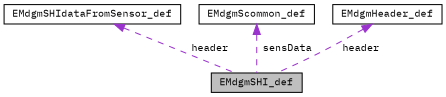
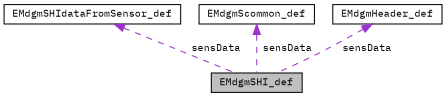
(207, 48) -> (213, 48)
(358, 48) -> (364, 48)
